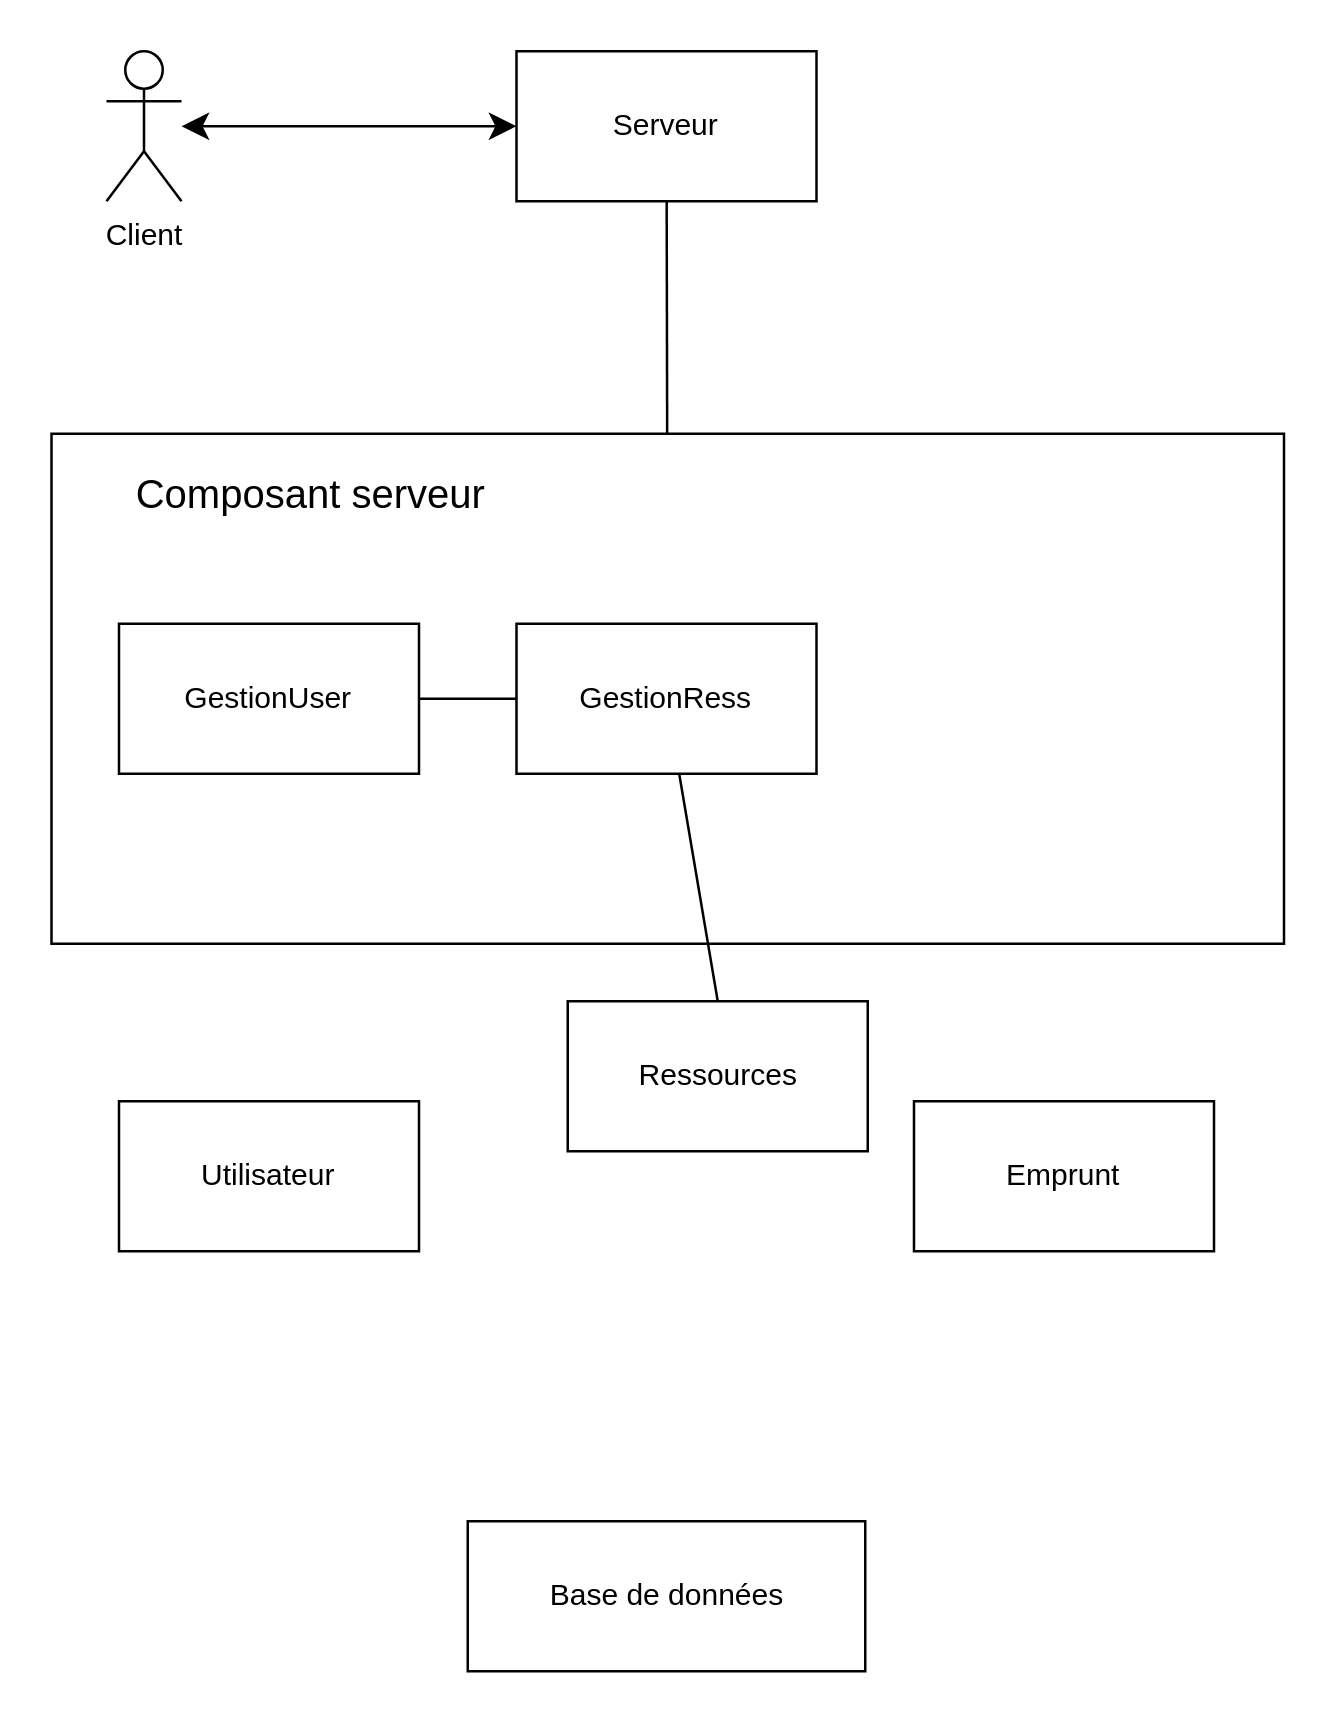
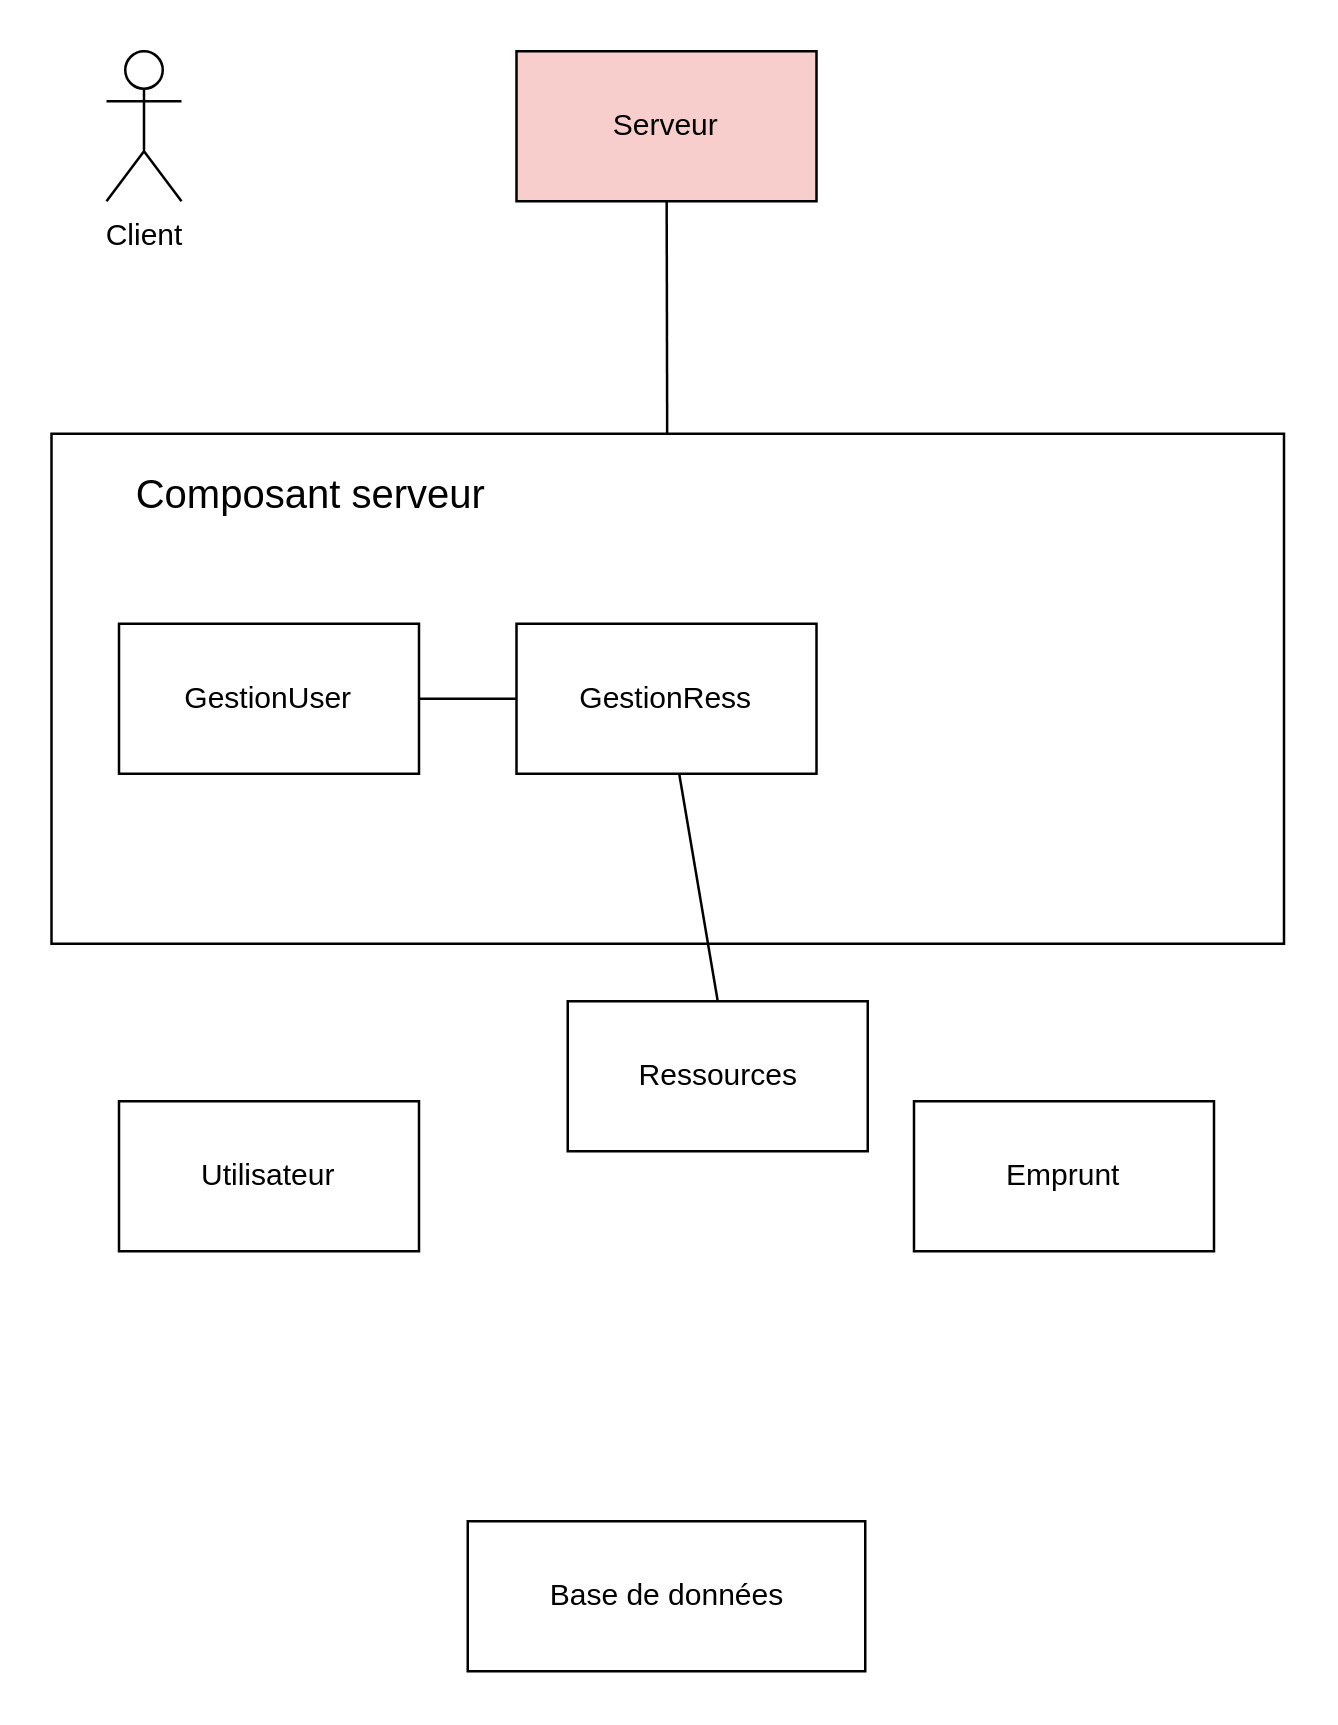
(351, 126) -> none
(666, 126) -> (666, 126)
